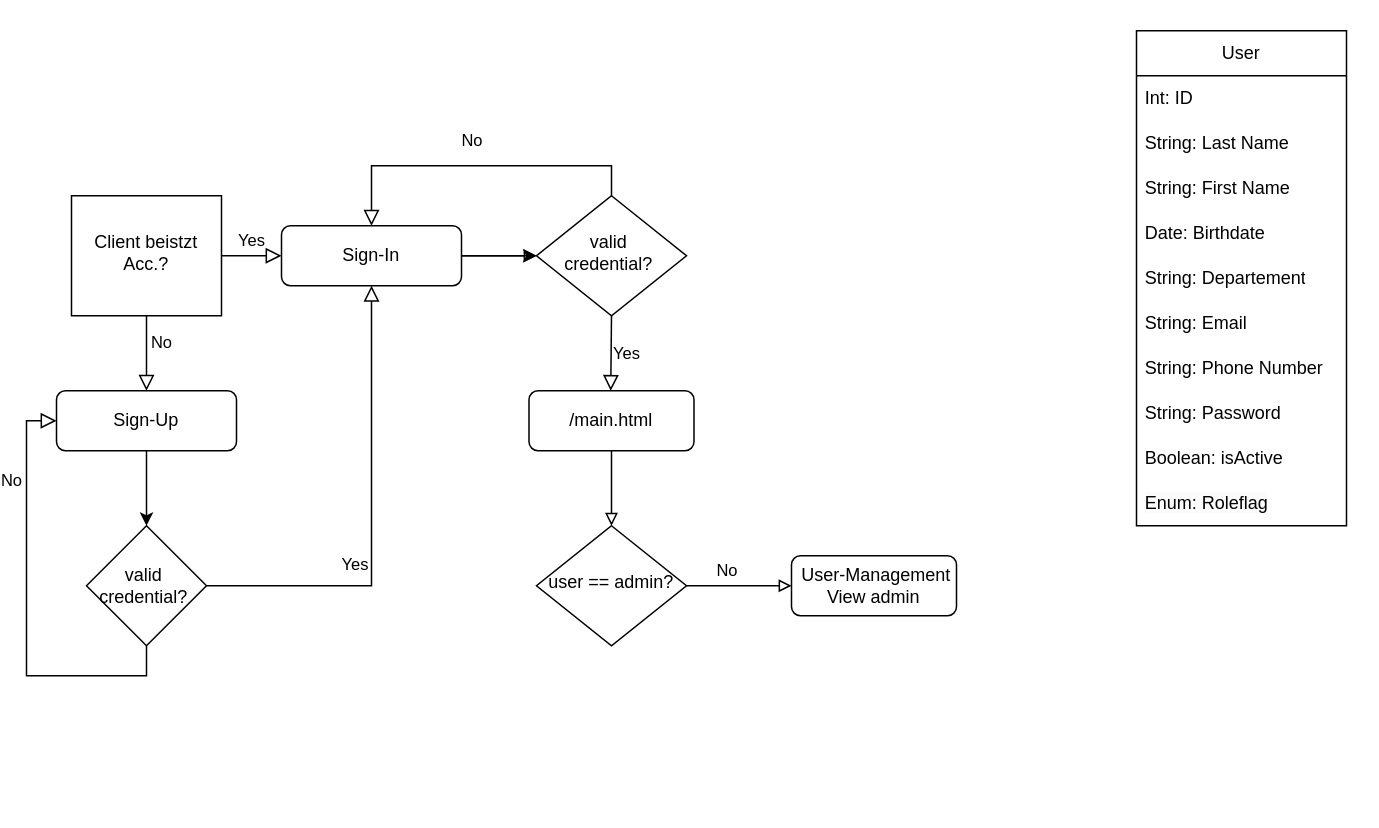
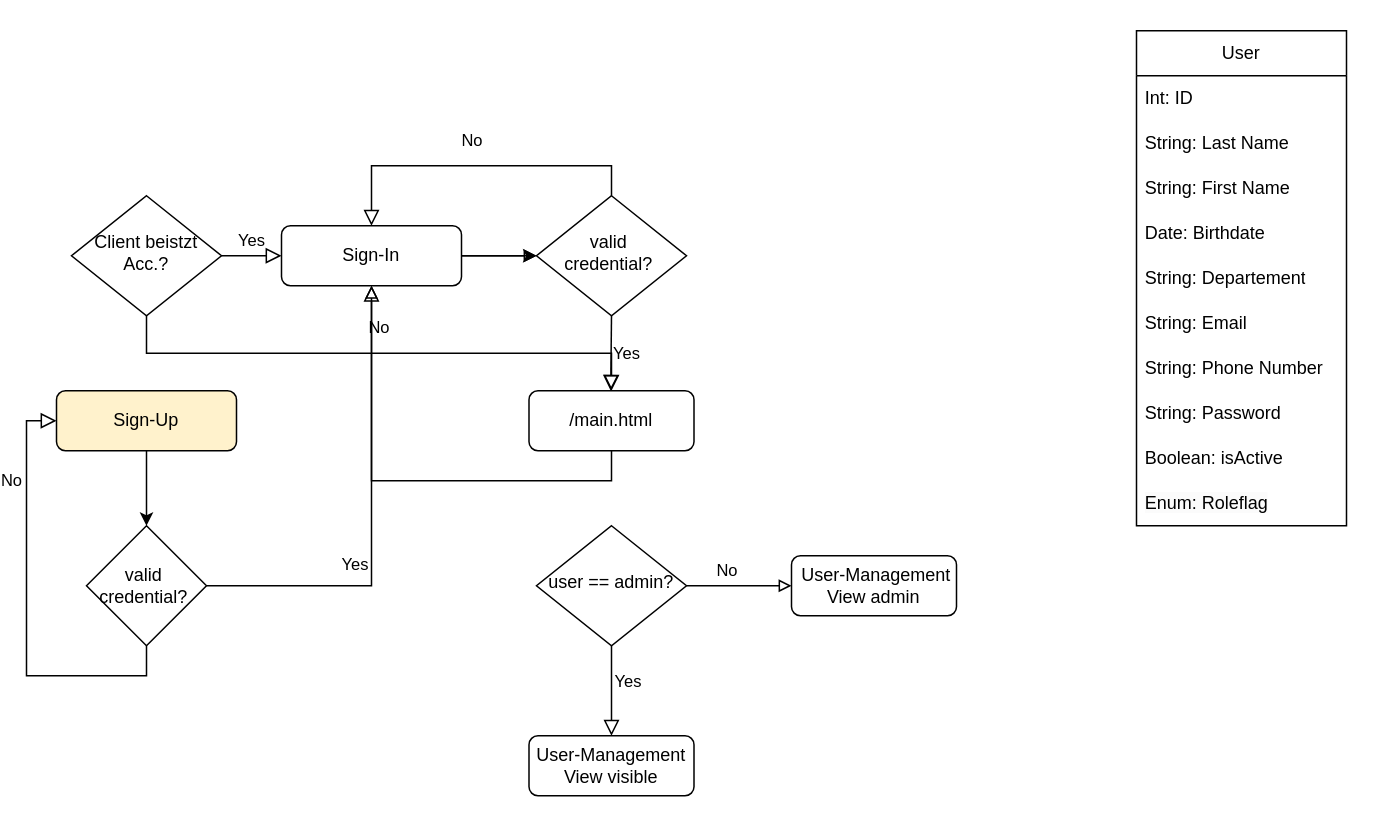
(146, 256) -> (146, 256)
(146, 362) -> (375, 353)
(146, 421) -> (146, 421)
(611, 495) -> (494, 481)
none -> (611, 683)
none -> (611, 766)
